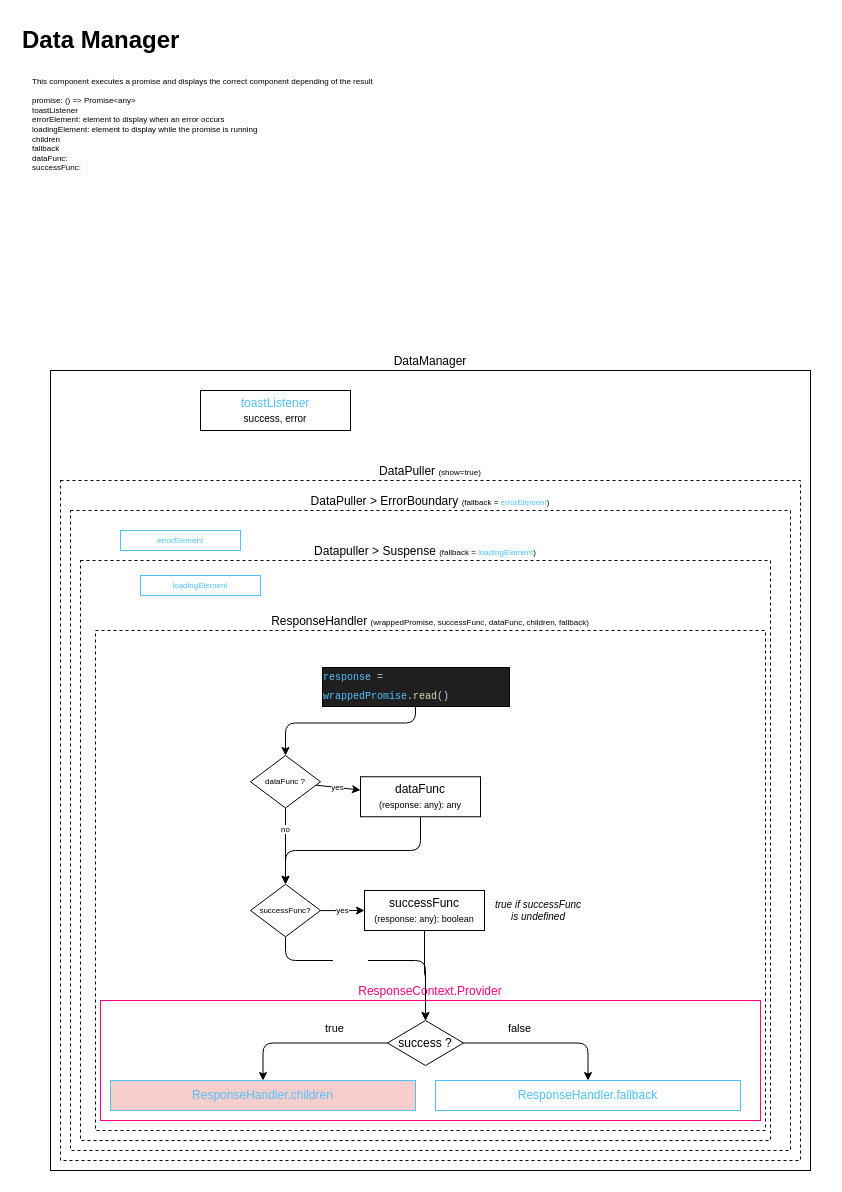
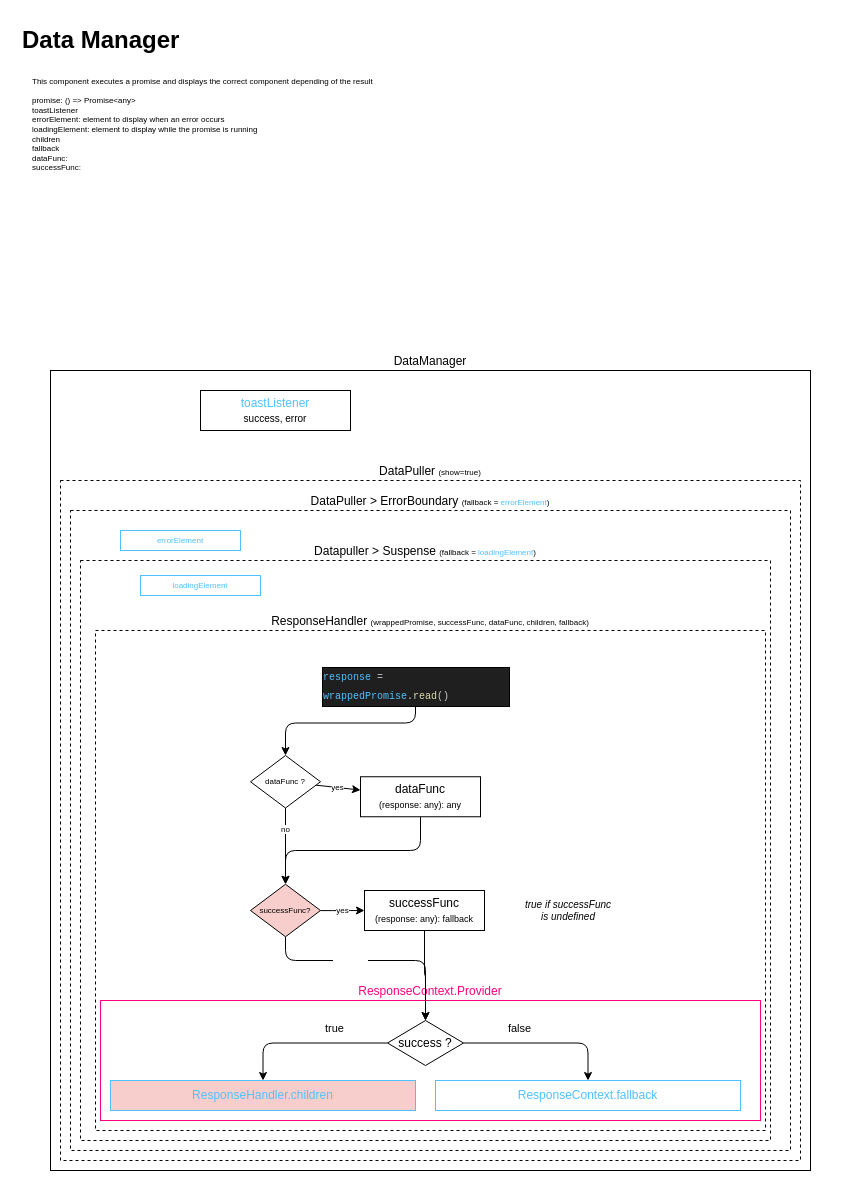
(286, 911) -> (286, 911)
(425, 911) -> (425, 911)
(539, 911) -> (569, 911)
(588, 1096) -> (588, 1096)
